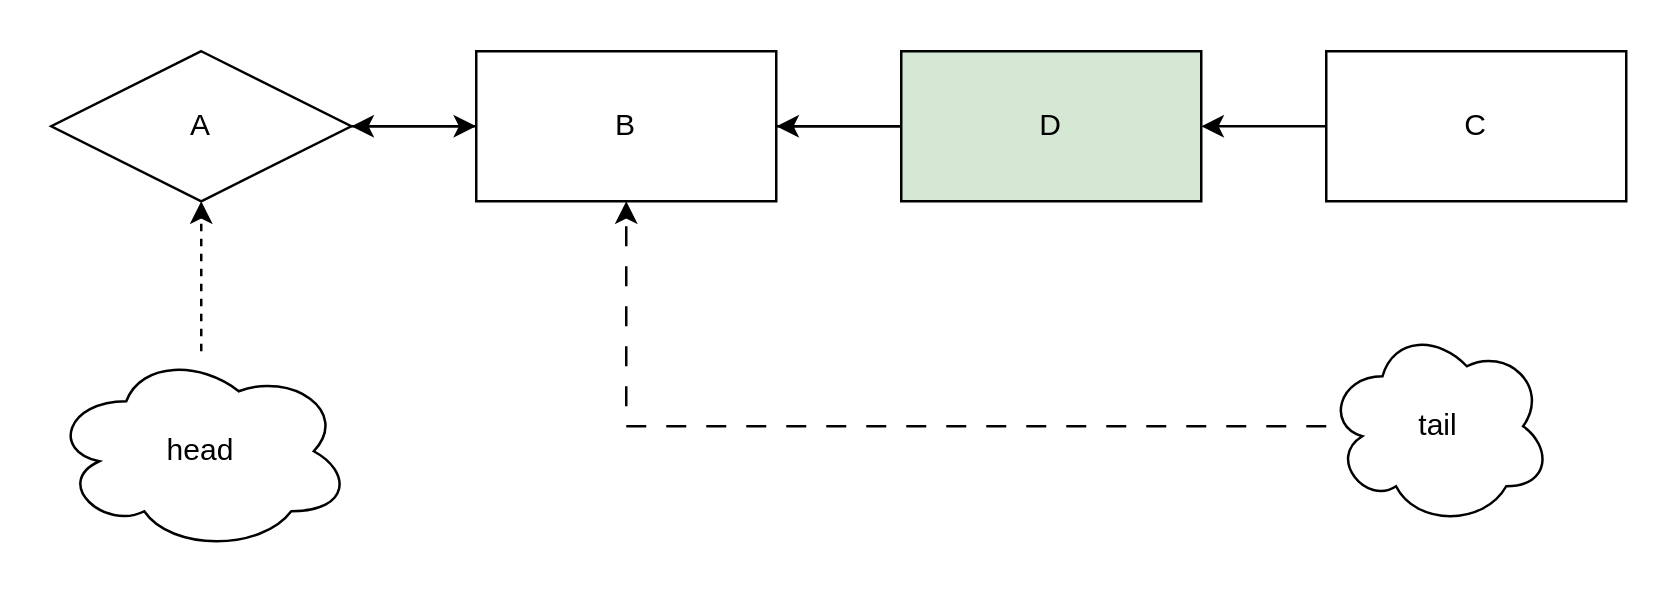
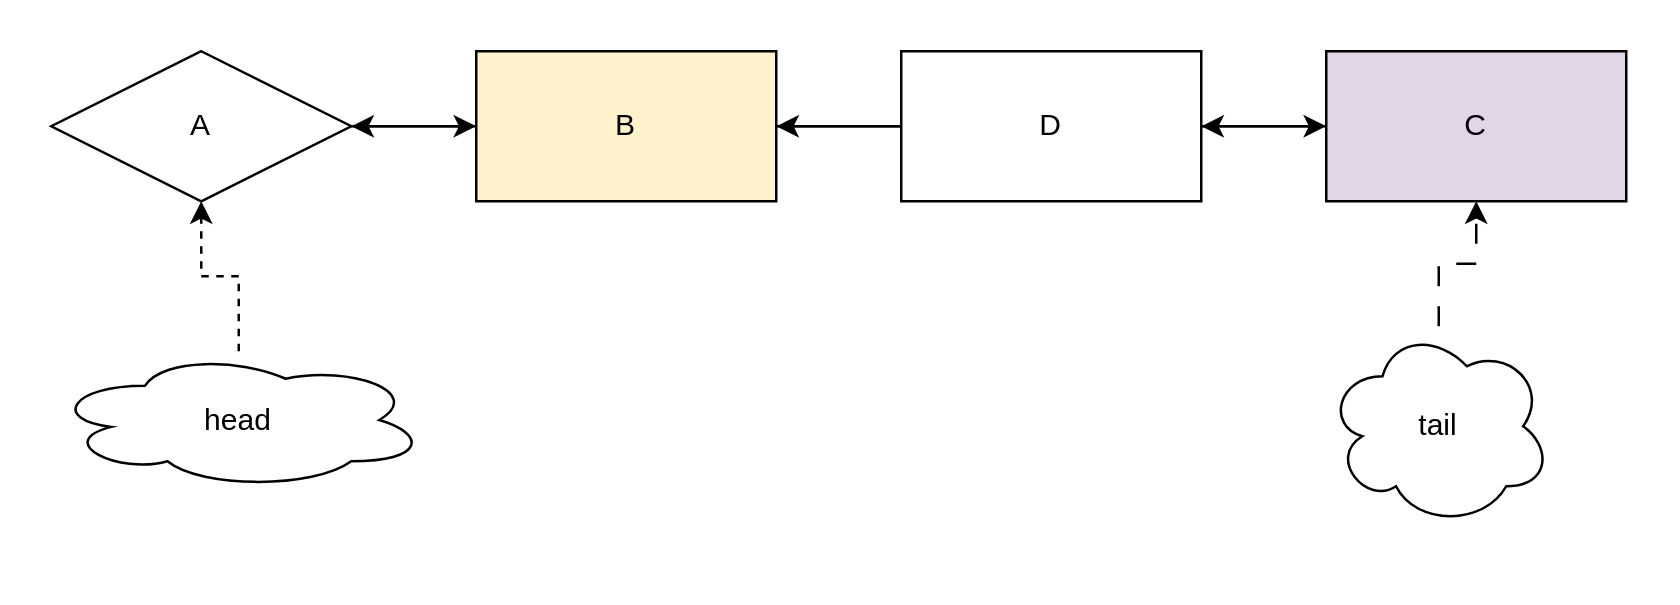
(626, 126) -> (626, 126)
(1051, 126) -> (1051, 126)
none -> (1203, 126)
(1476, 126) -> (1476, 126)
(626, 232) -> (1476, 231)
(201, 451) -> (239, 420)
